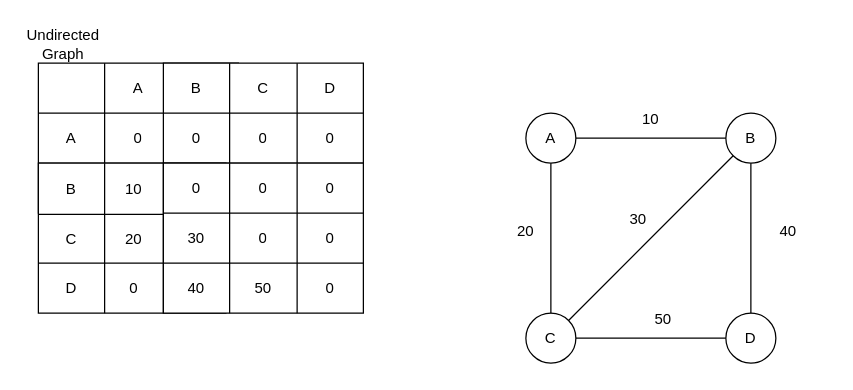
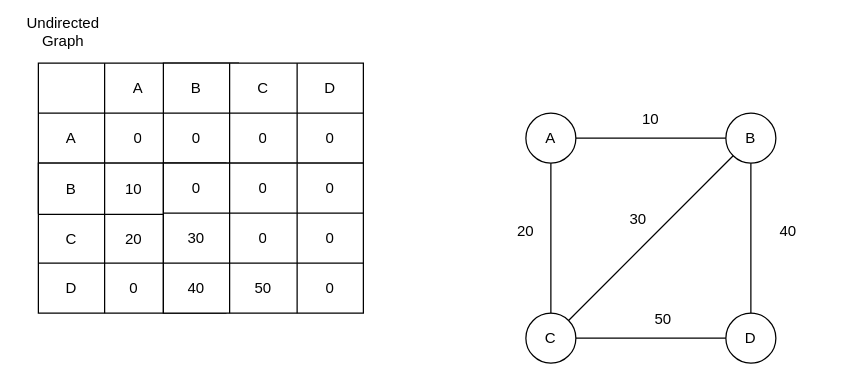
(63, 44) -> (63, 32)
